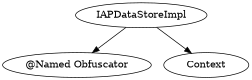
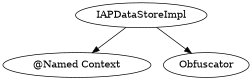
(77, 65) -> (77, 65)
(206, 65) -> (206, 65)
